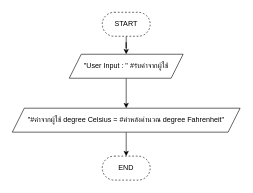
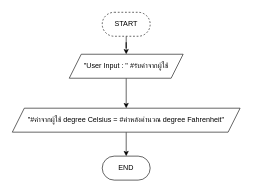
(126, 168) -> (126, 168)
